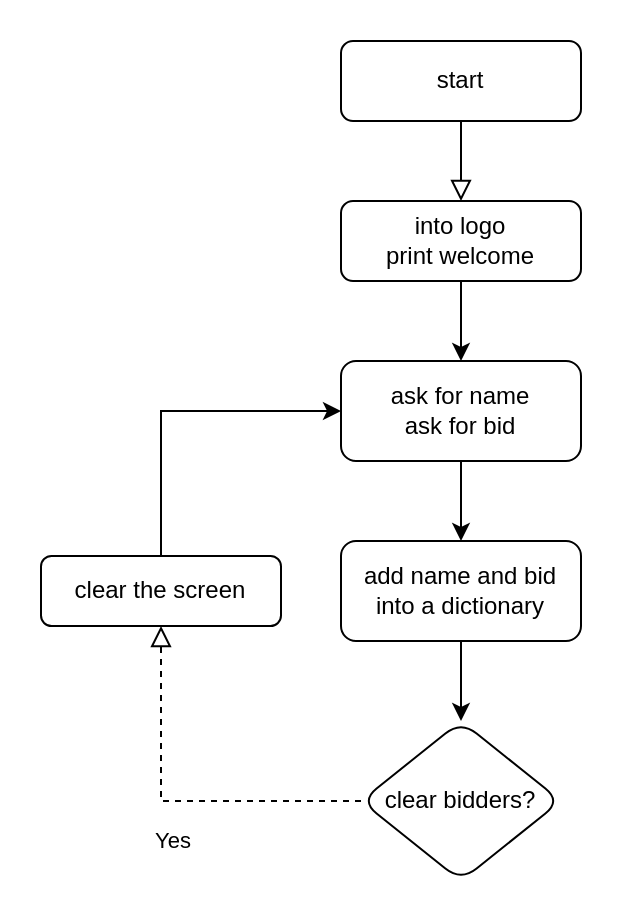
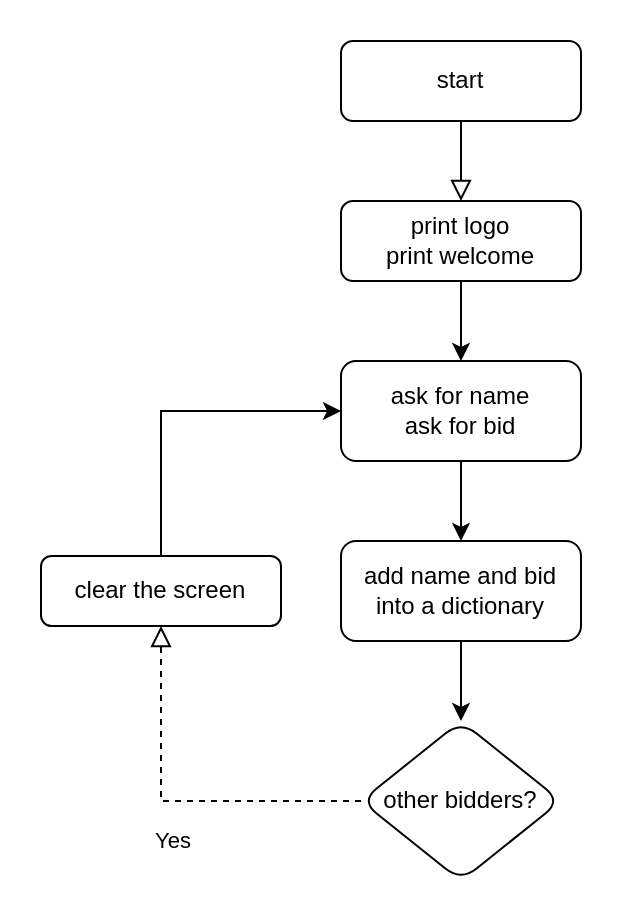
(461, 241) -> (461, 241)
(461, 801) -> (461, 801)
